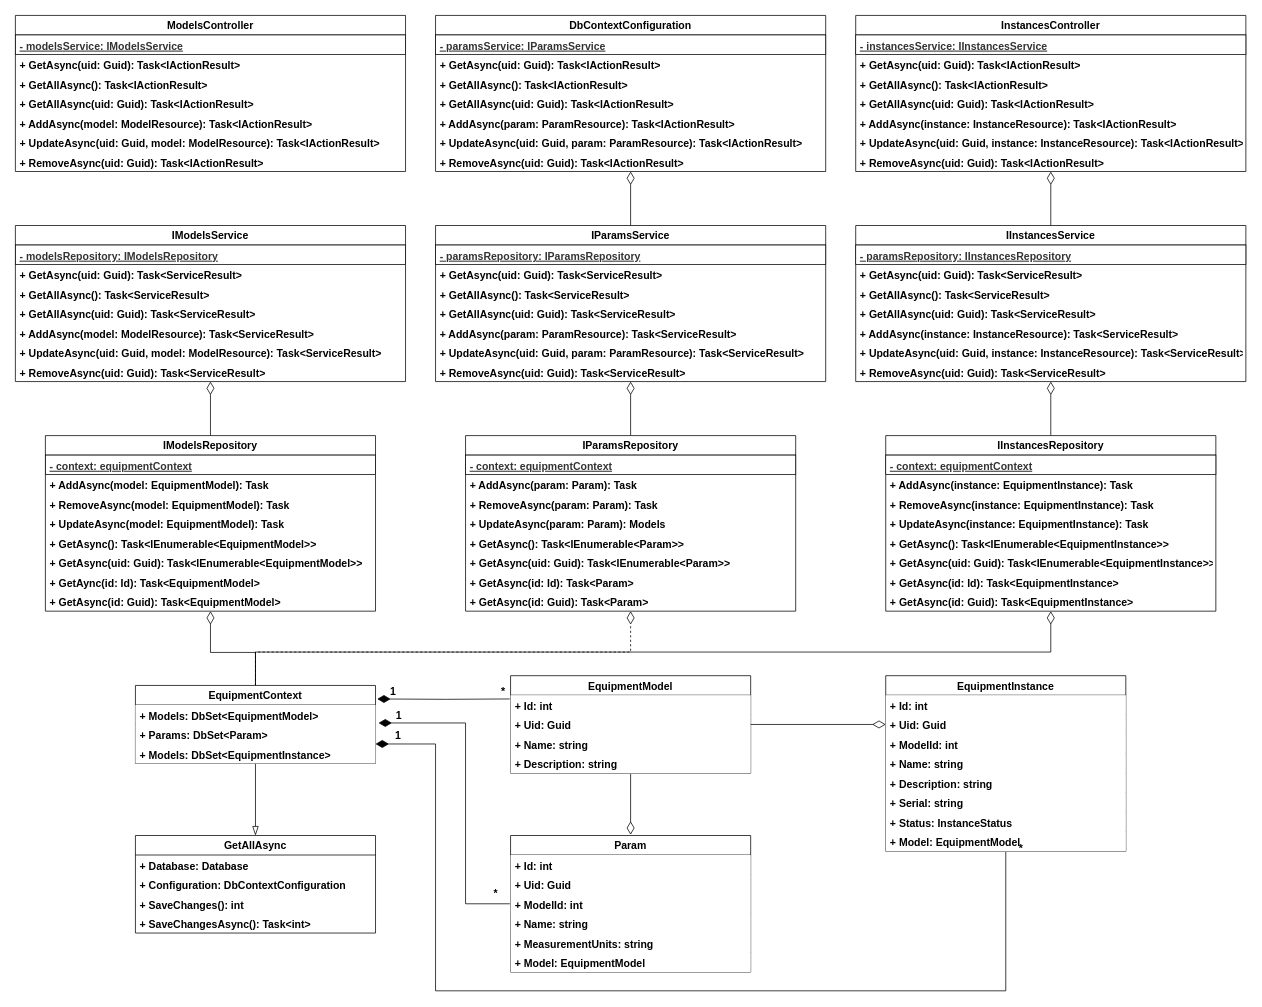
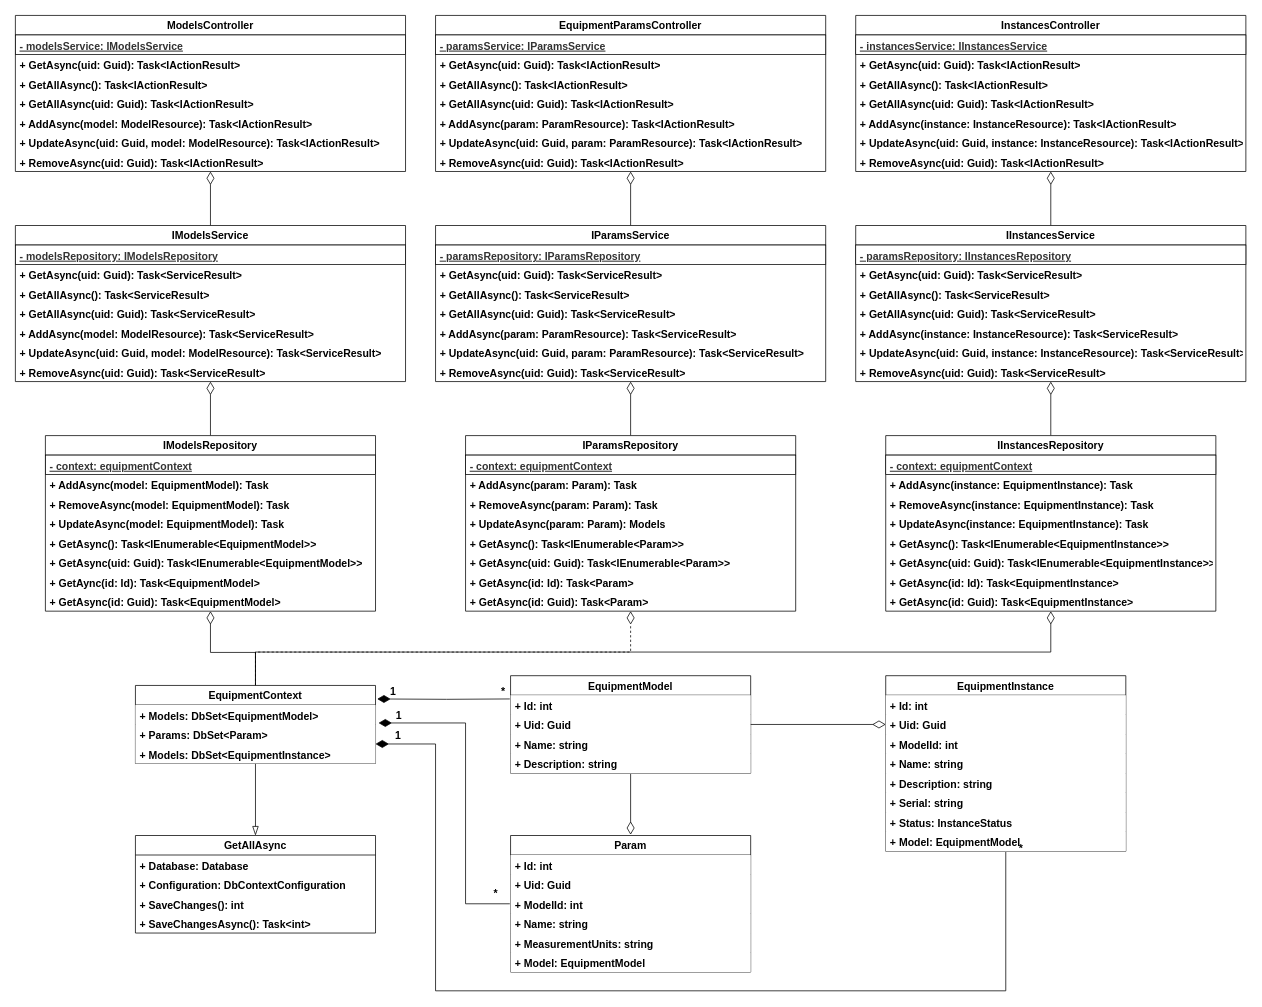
(630, 26) -> (630, 26)
none -> (210, 205)
